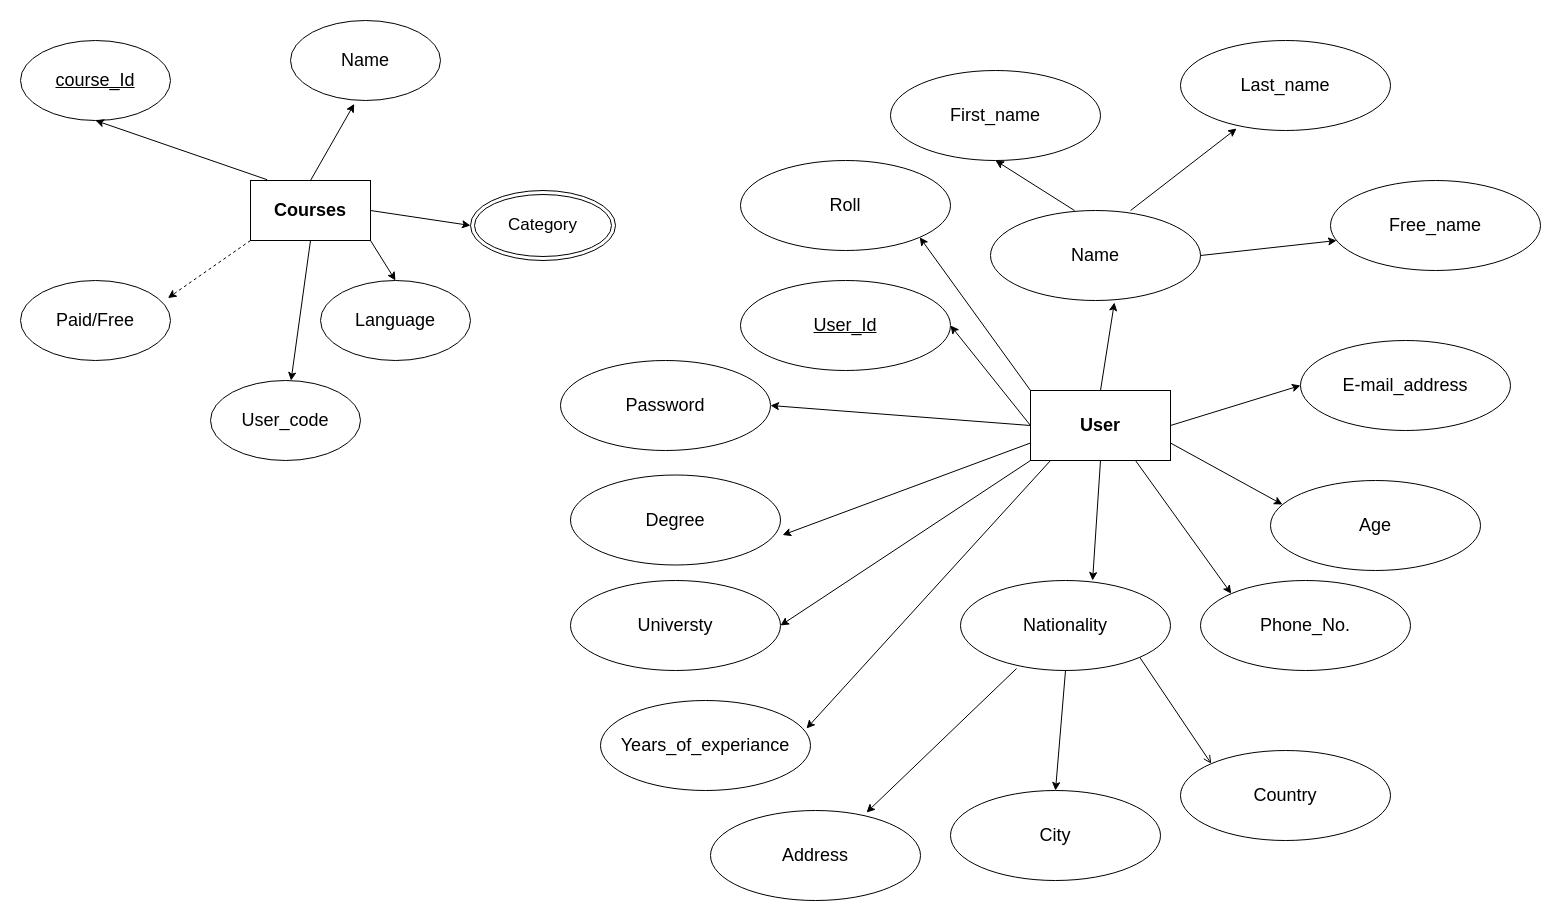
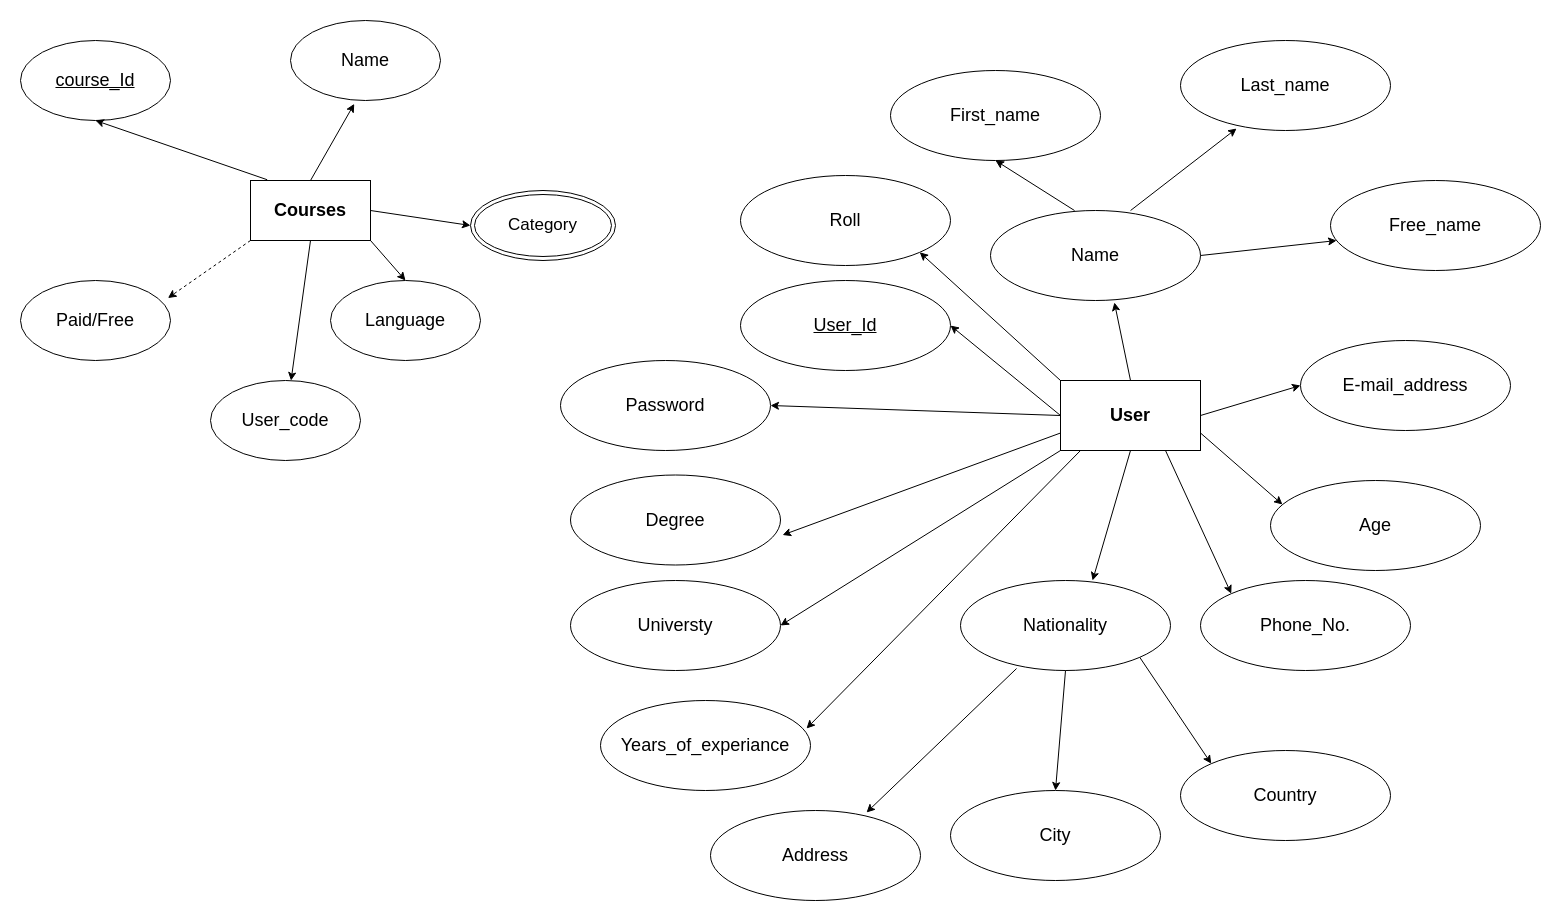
(846, 206) -> (846, 221)
(396, 321) -> (406, 321)
(1101, 426) -> (1131, 416)
(1208, 758) -> (1207, 757)
